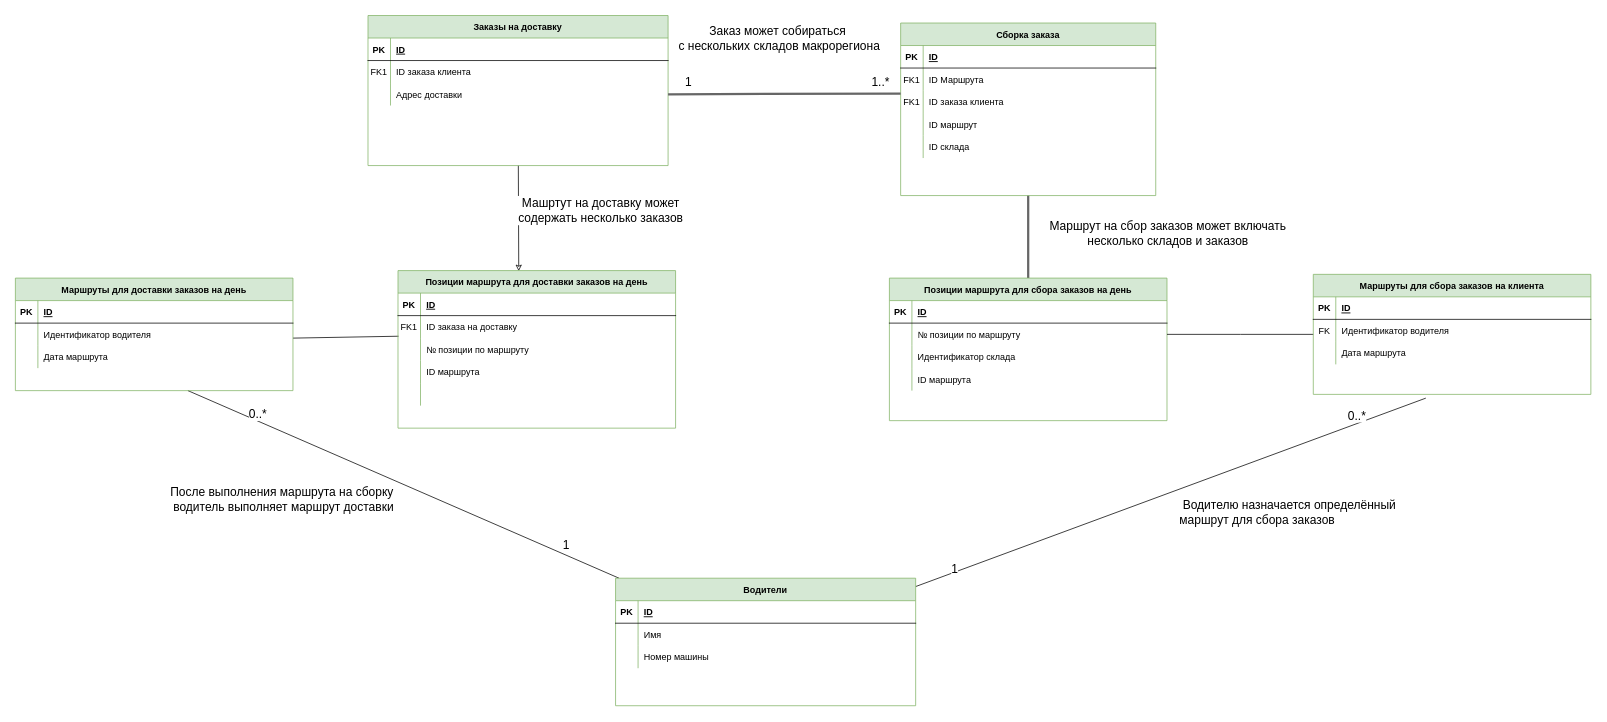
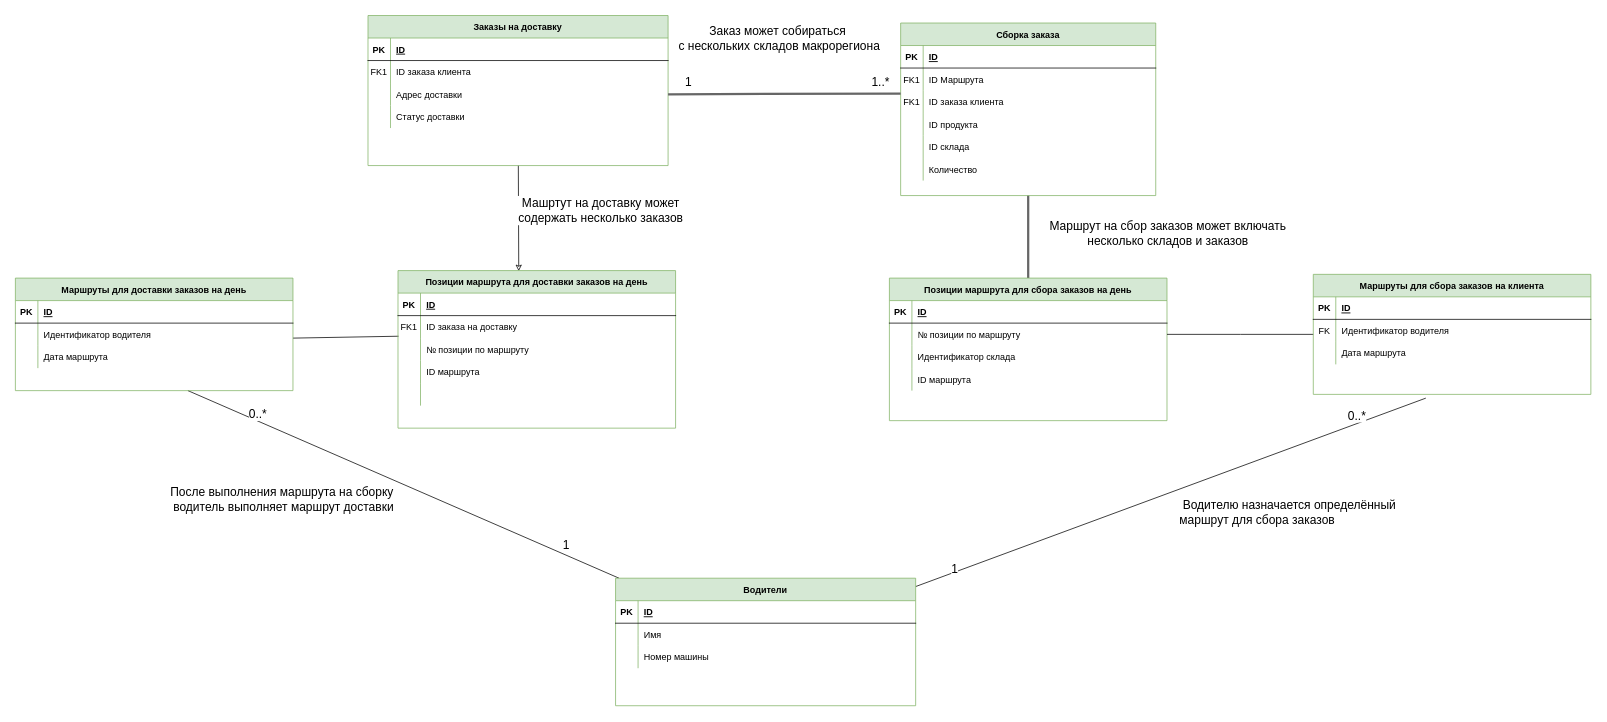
none -> (529, 117)
(953, 125) -> (955, 125)
none -> (1039, 169)
